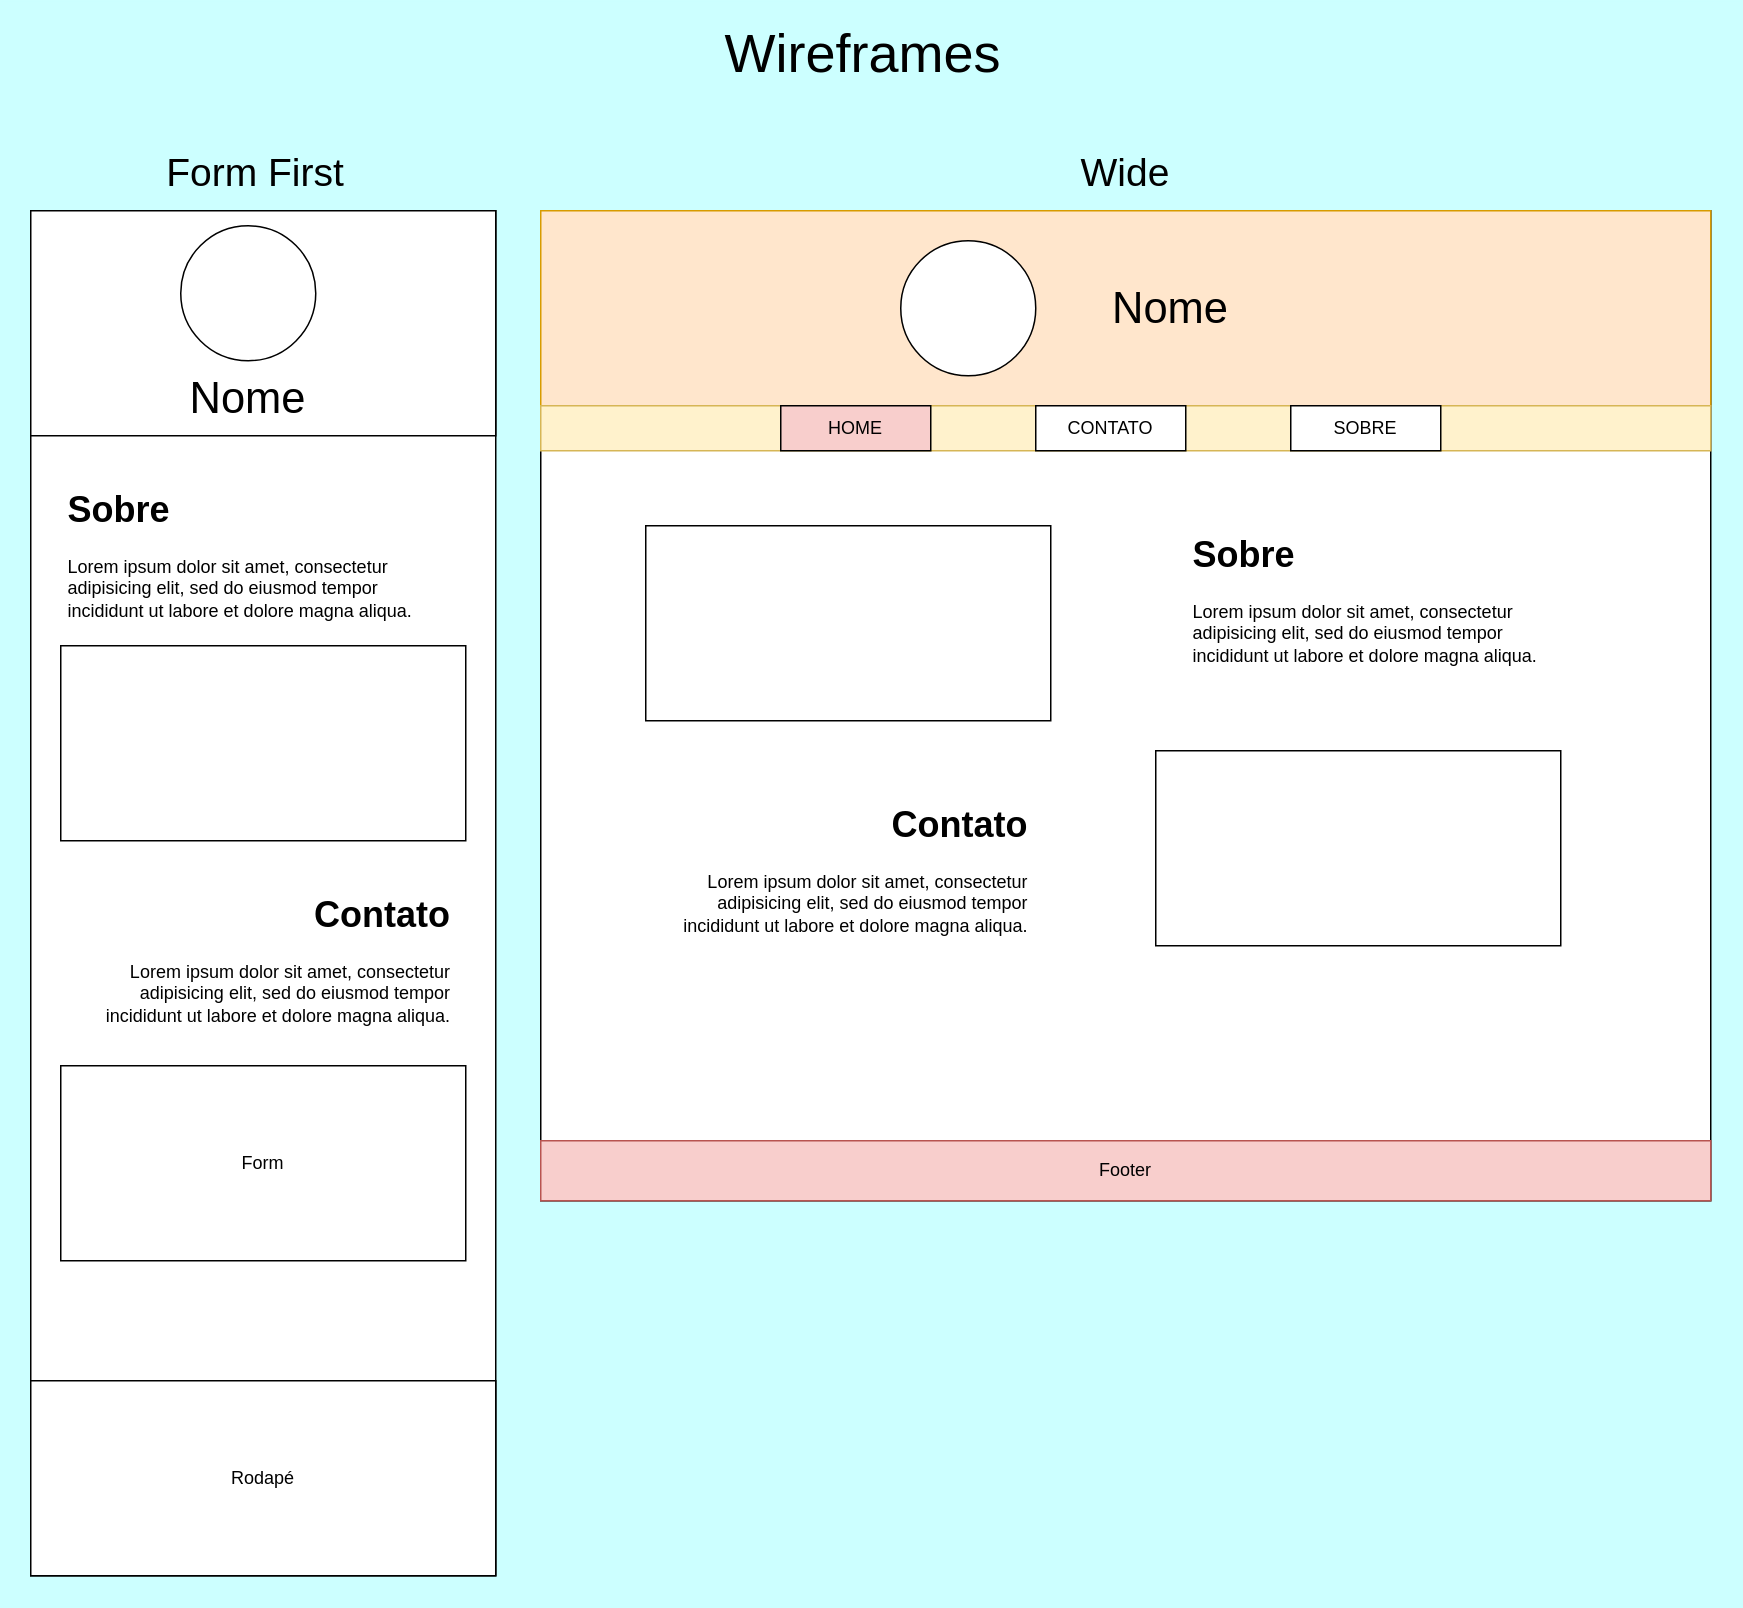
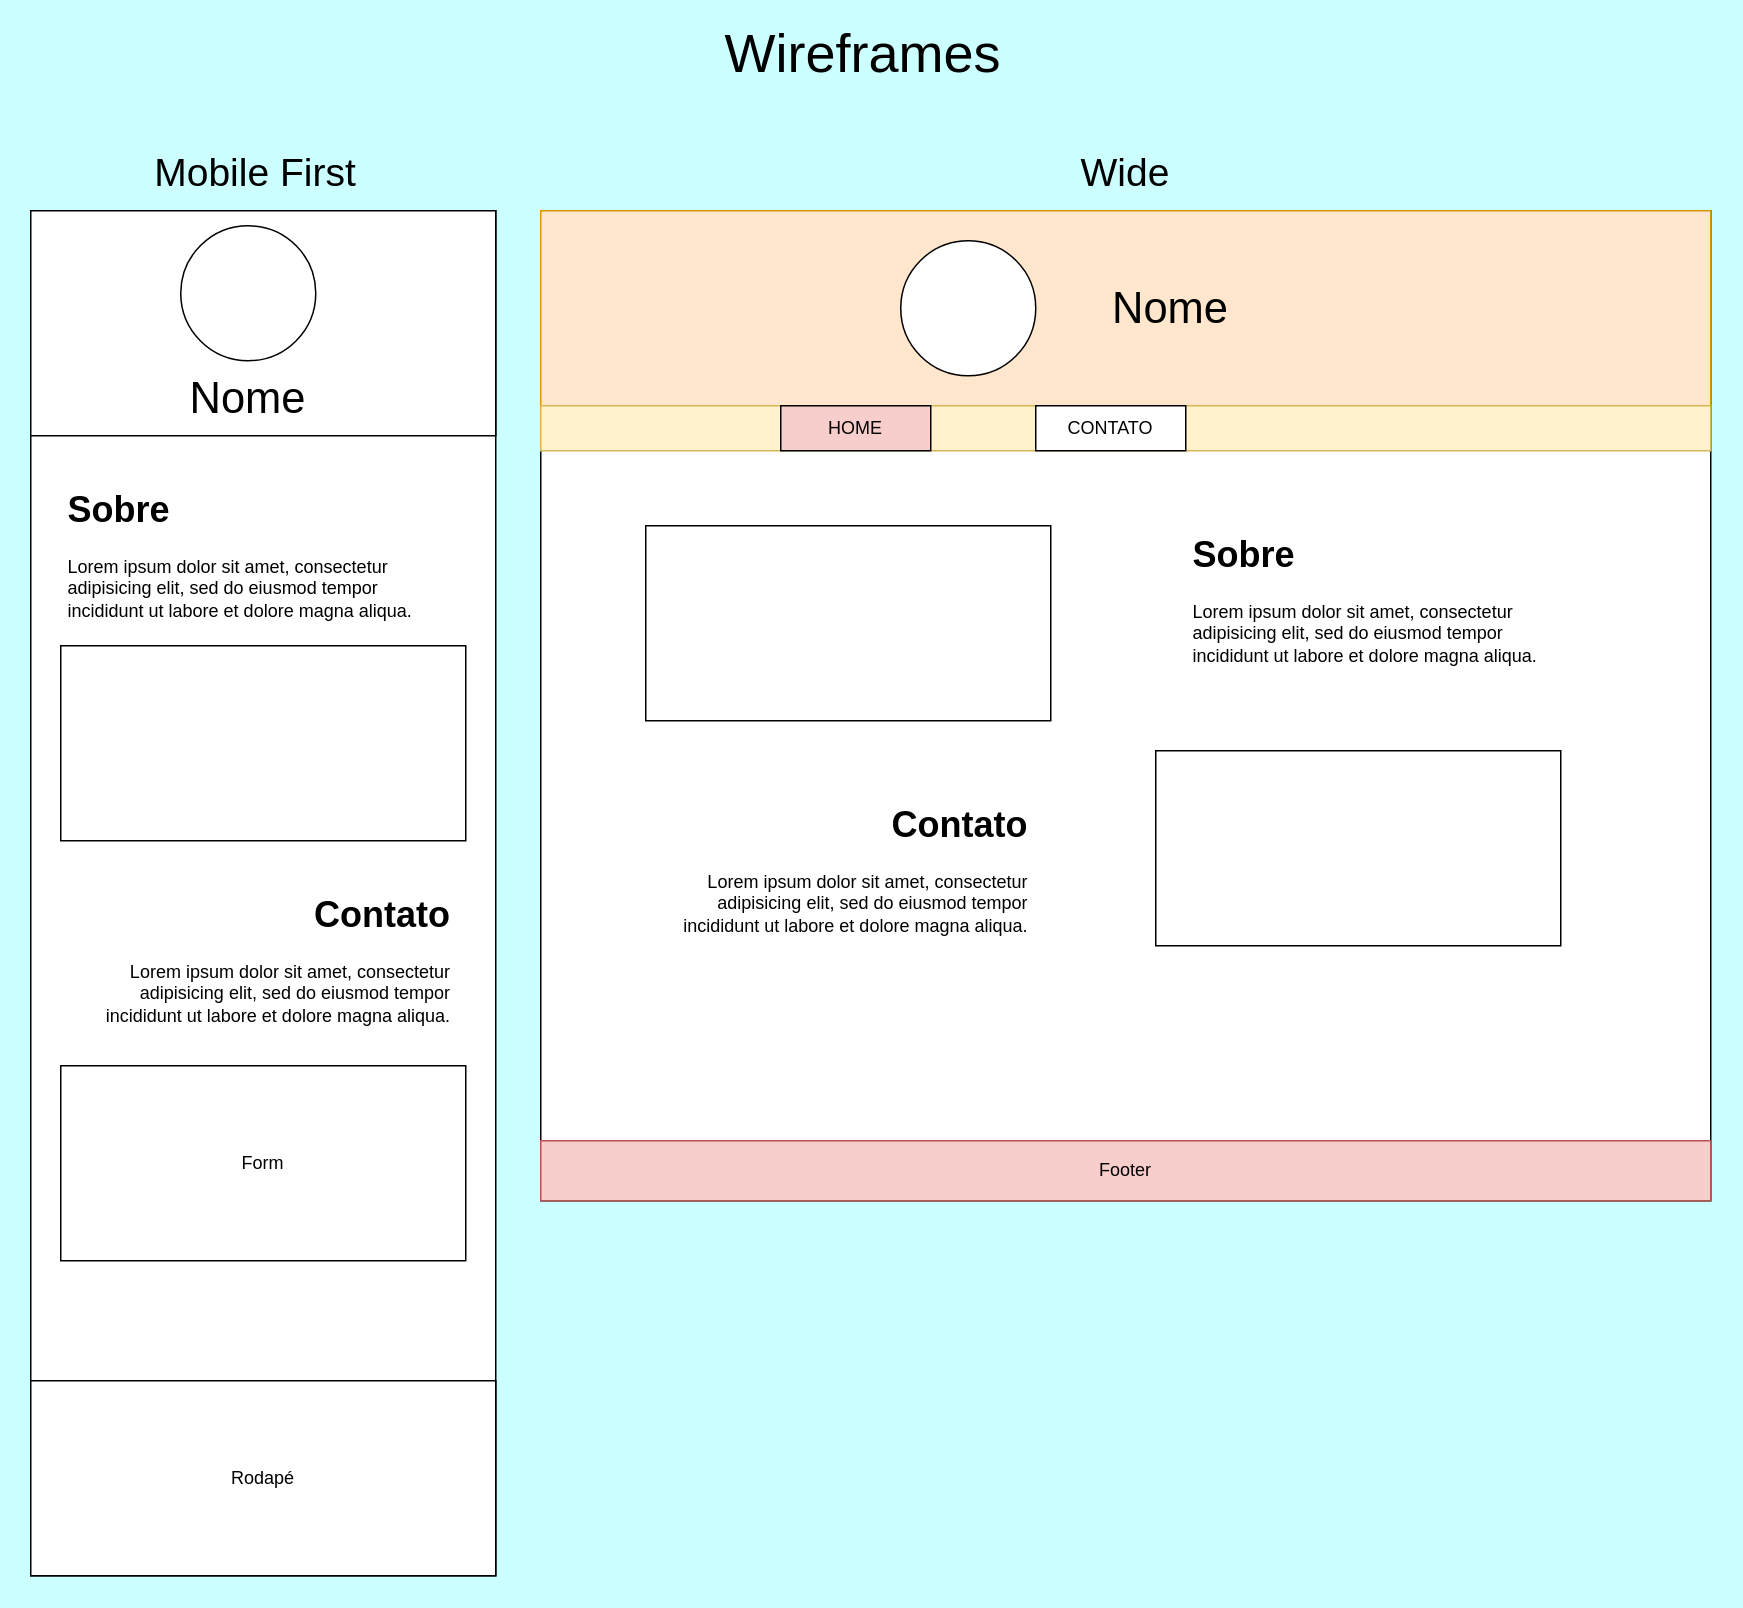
(256, 173) -> (256, 173)
(1366, 428) -> none
